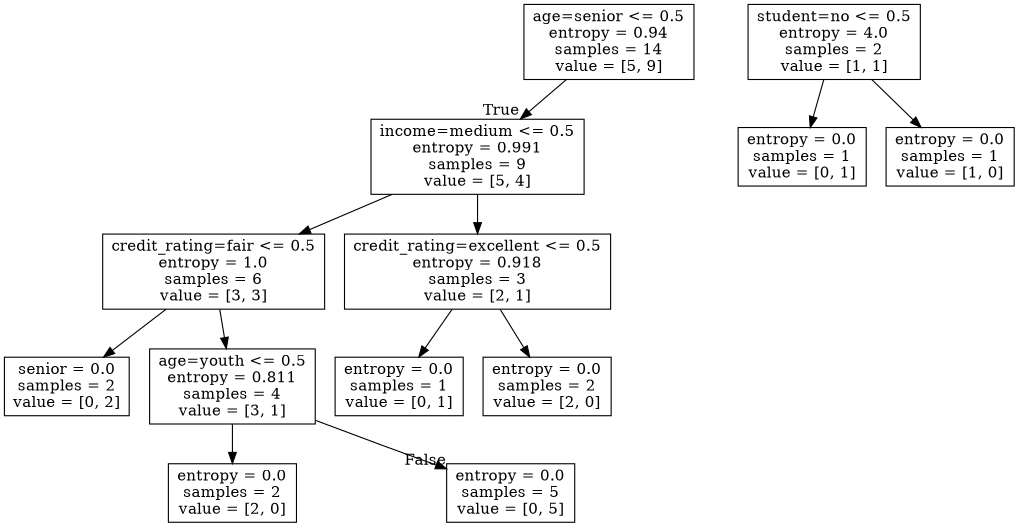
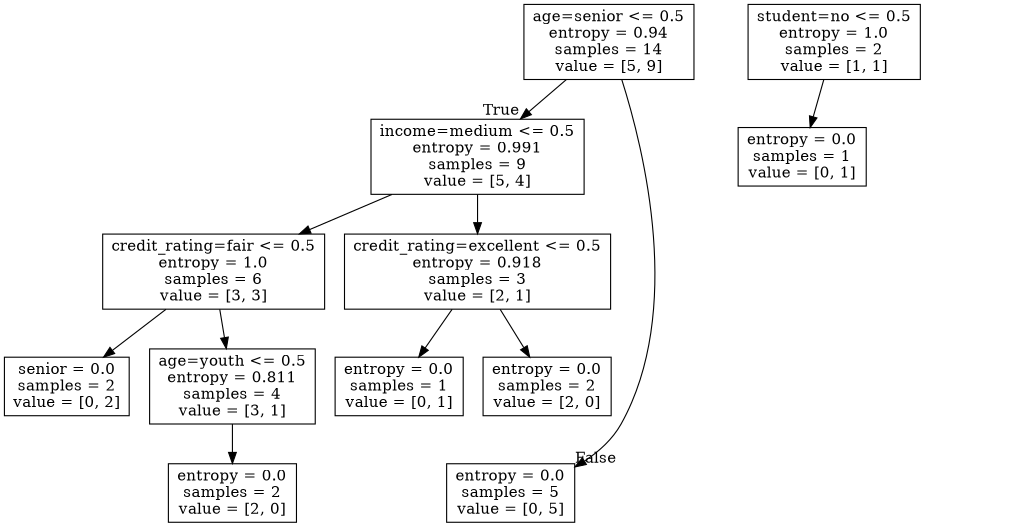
(834, 42) -> (834, 42)
(950, 157) -> none
(375, 443) -> (655, 279)
